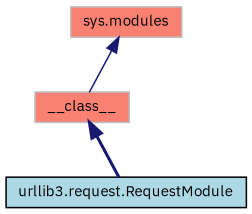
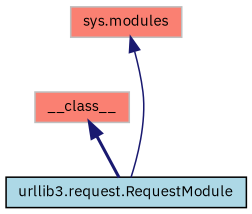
(100, 72) -> (144, 115)
